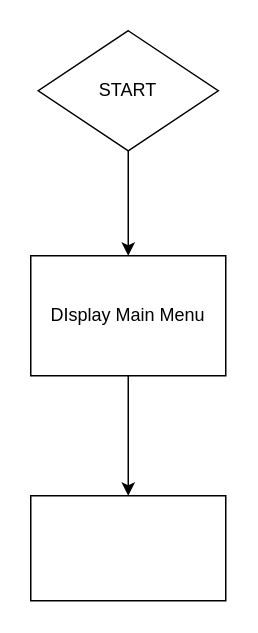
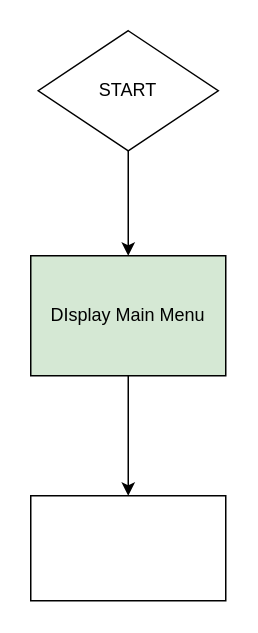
(128, 316) -> (128, 316)
